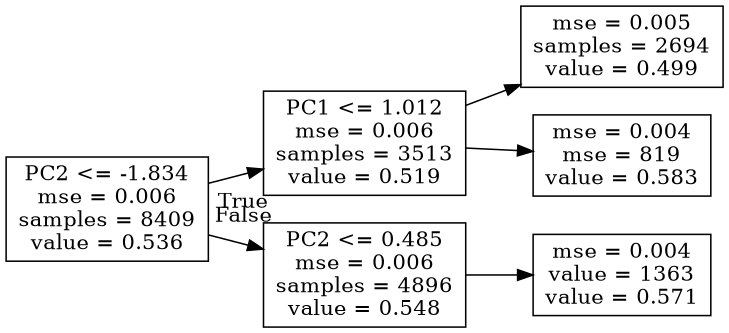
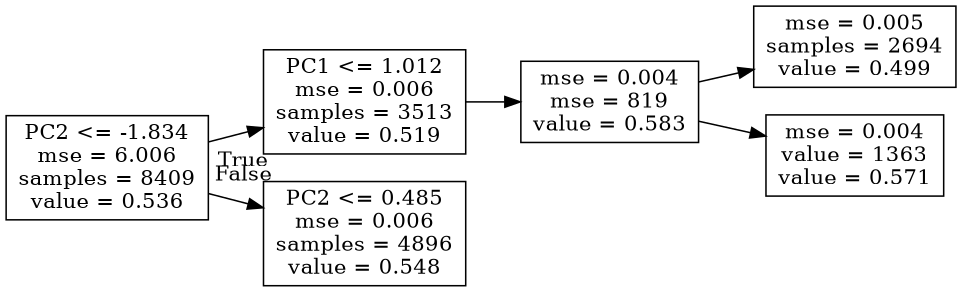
(486, 98) -> (719, 77)
(107, 209) -> (107, 168)
(492, 275) -> (725, 127)
